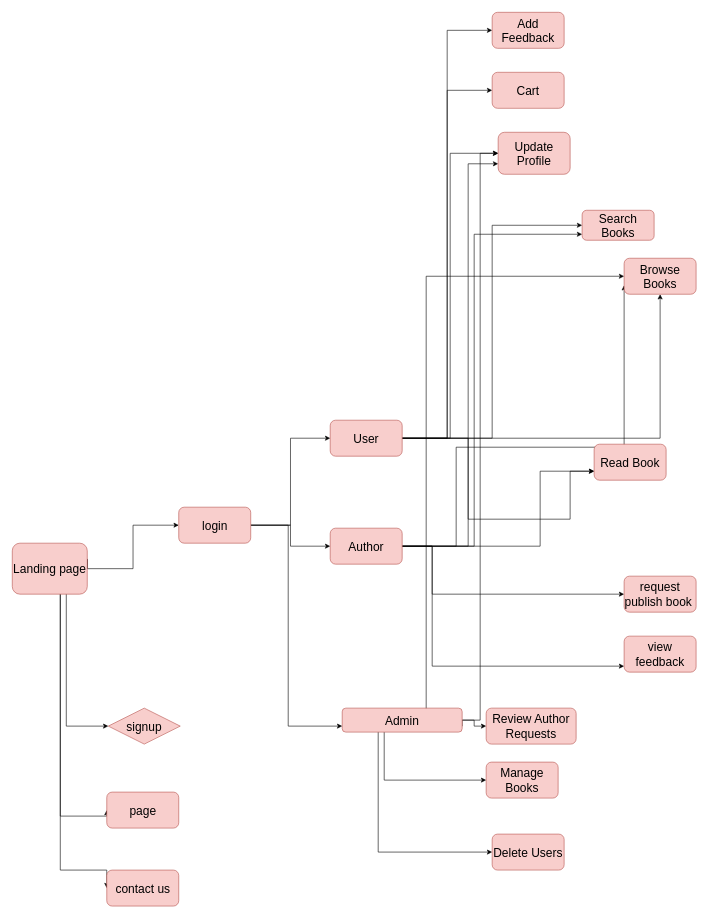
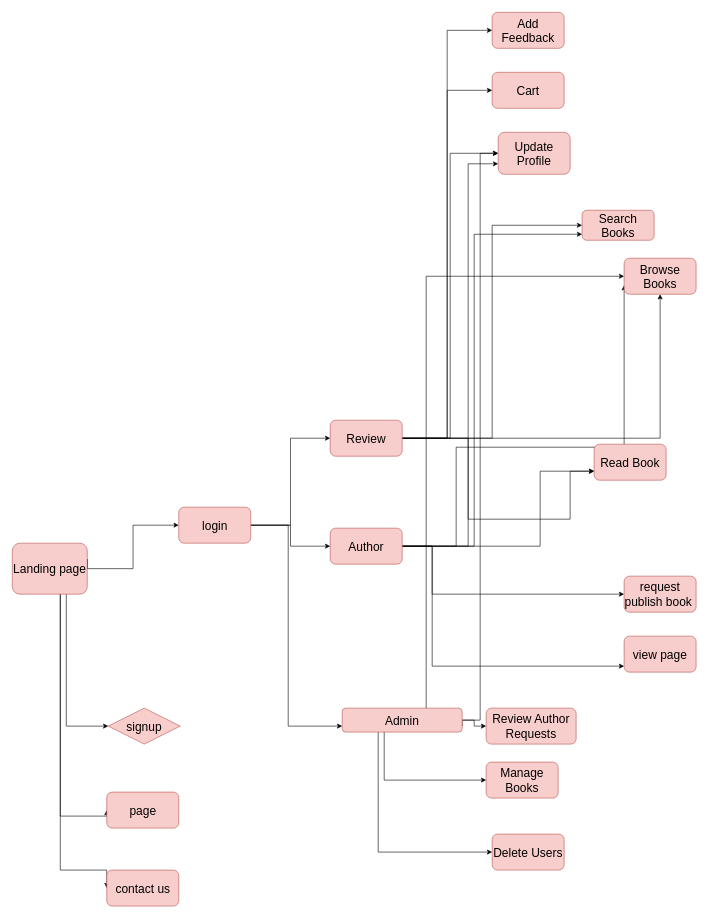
(366, 438) -> (366, 438)
(660, 654) -> (660, 654)
